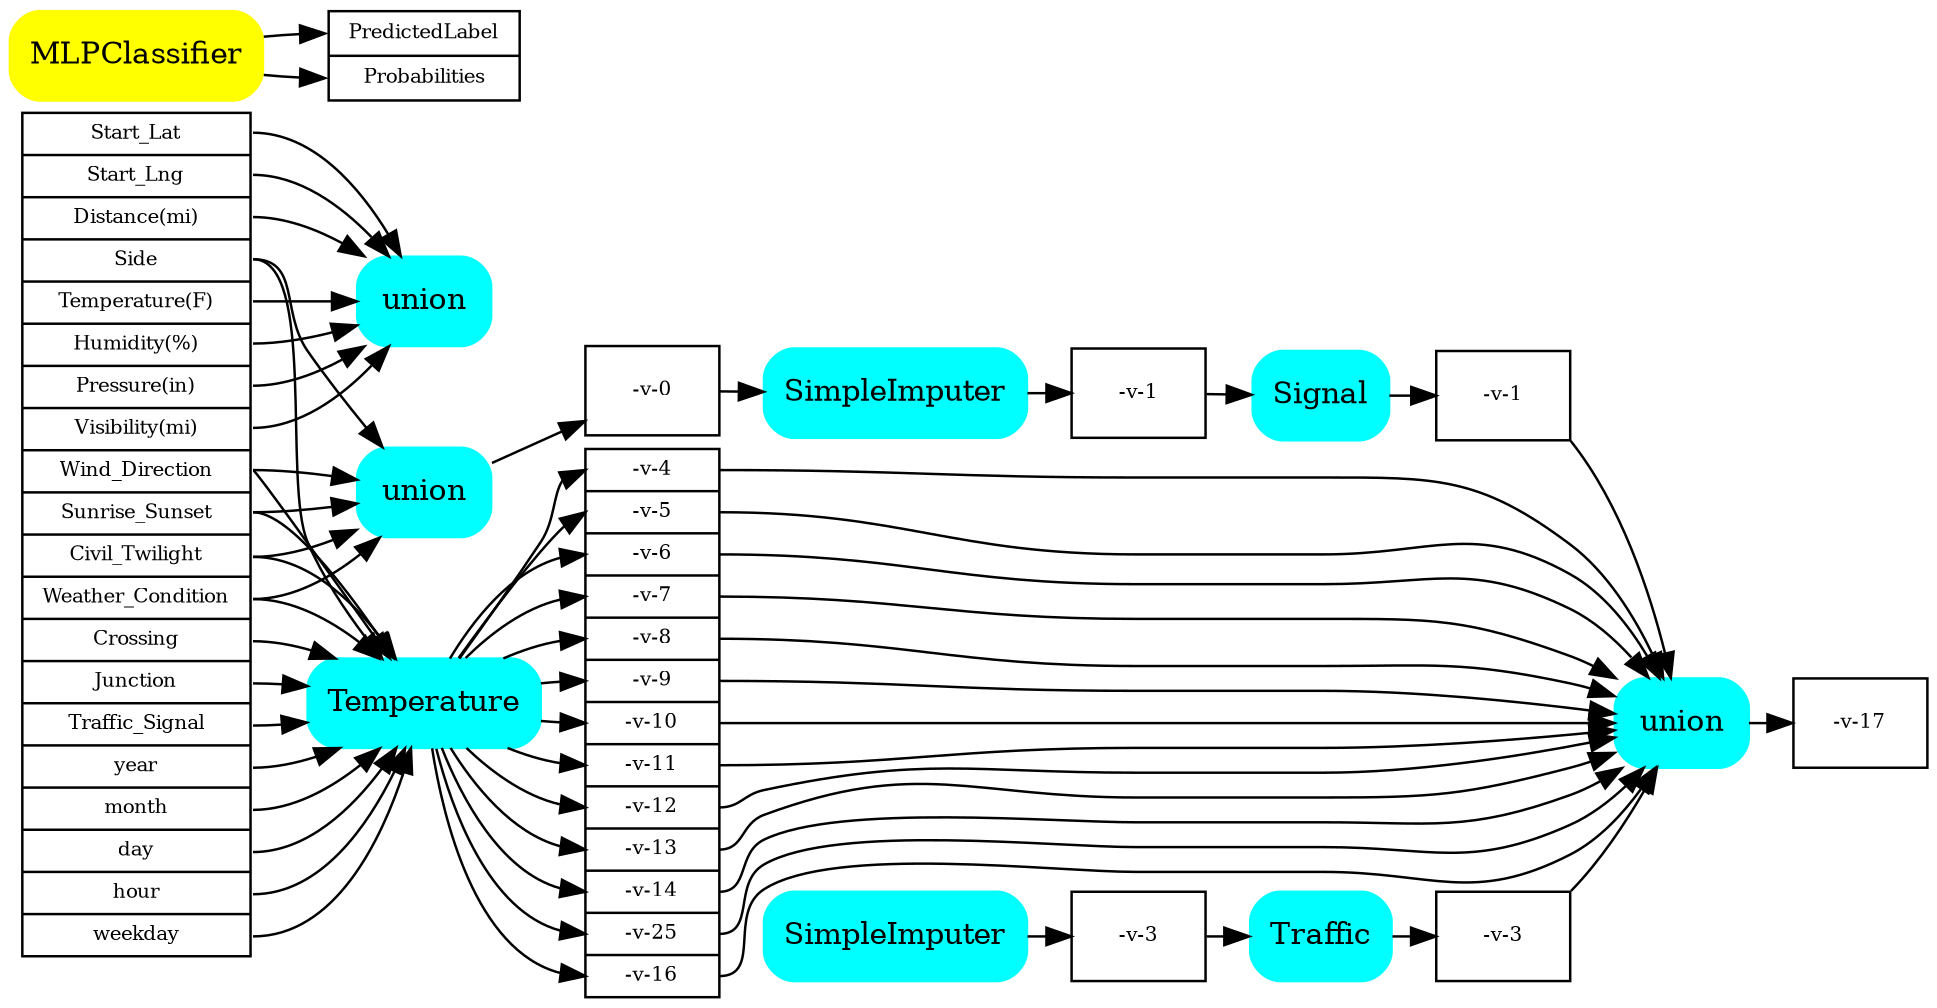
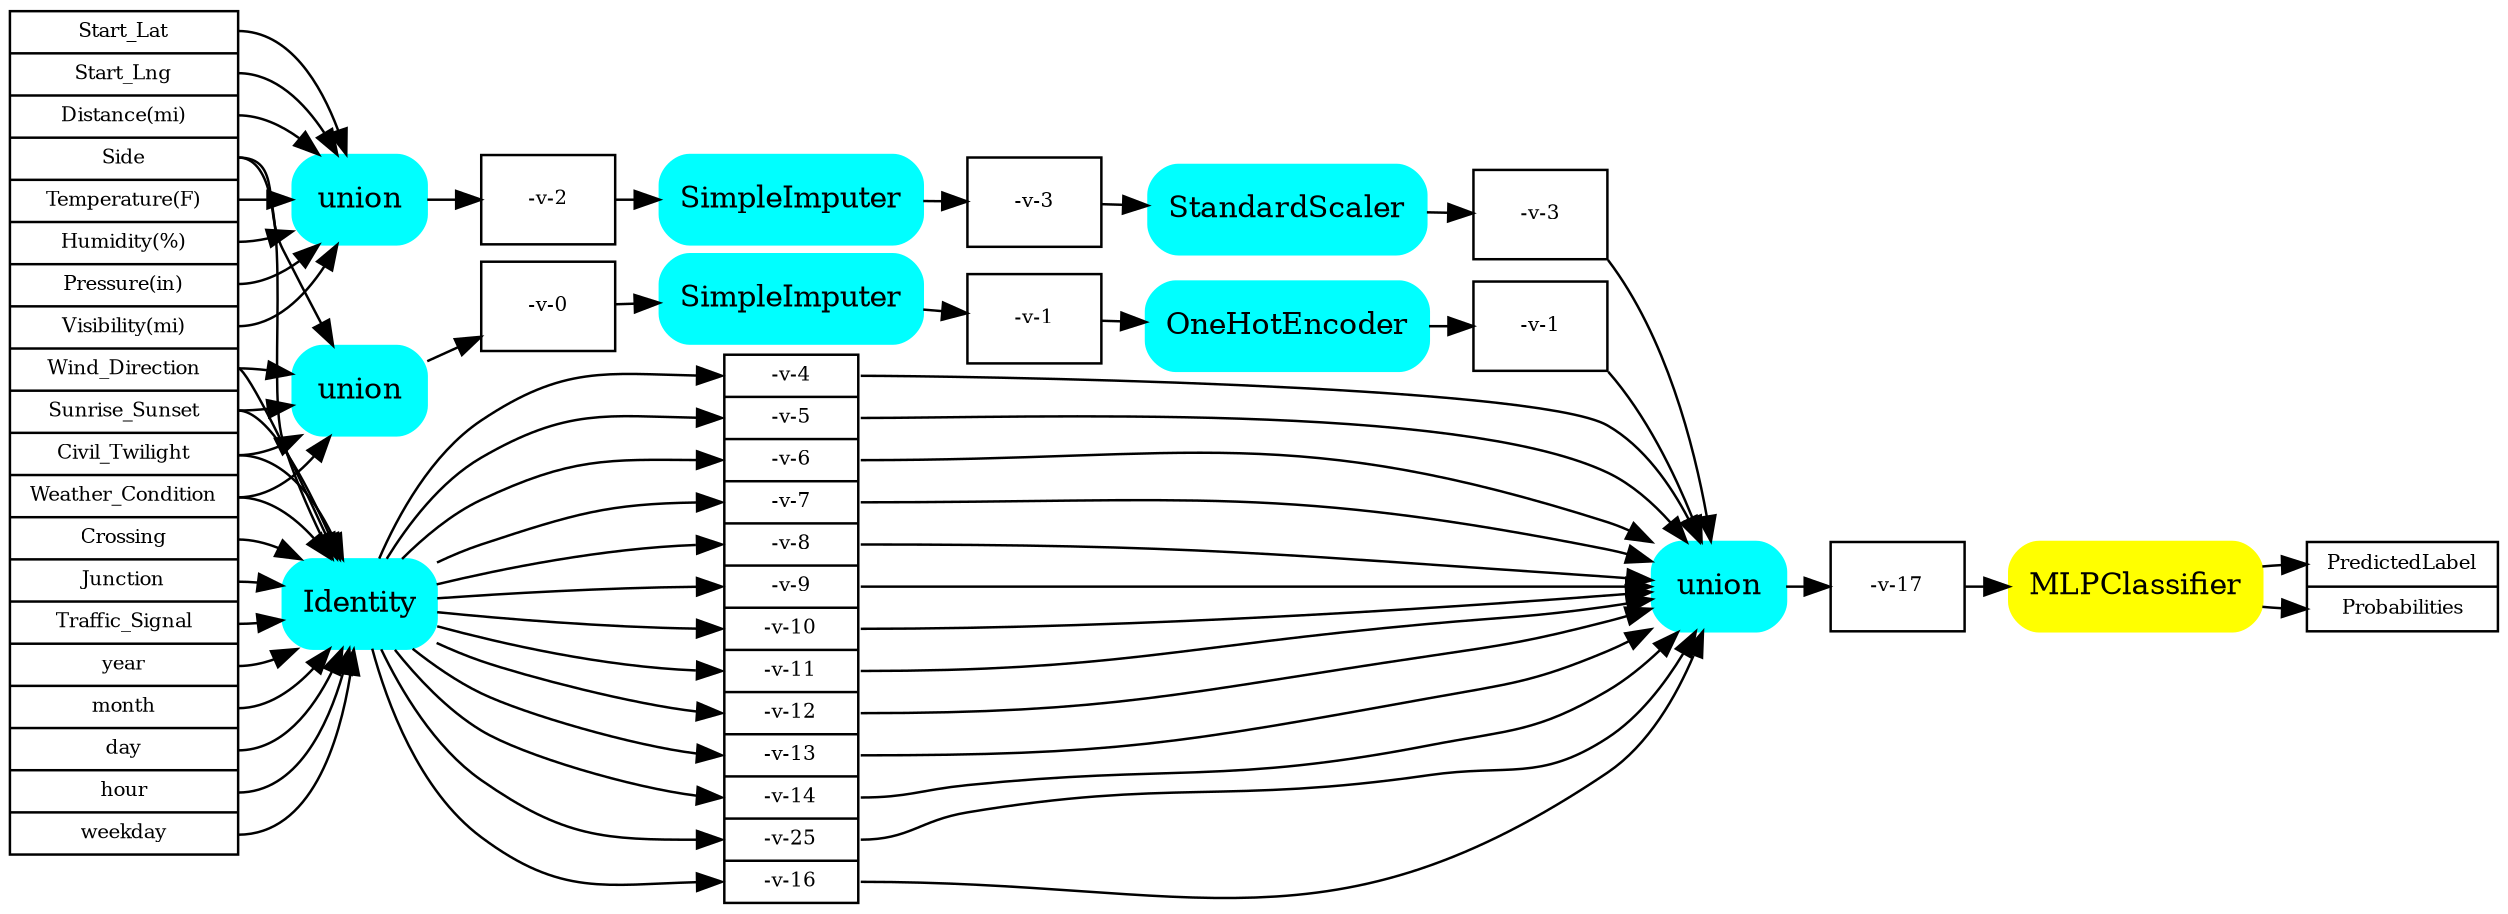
none -> (548, 200)
(1321, 396) -> (1287, 326)
none -> (1975, 587)
(424, 703) -> (360, 604)
(1321, 936) -> (1287, 210)
